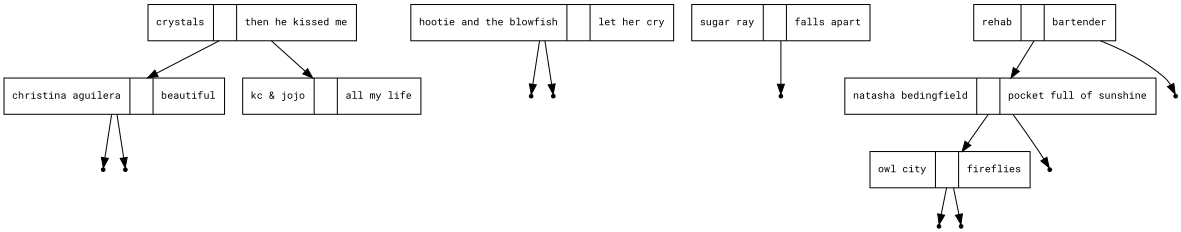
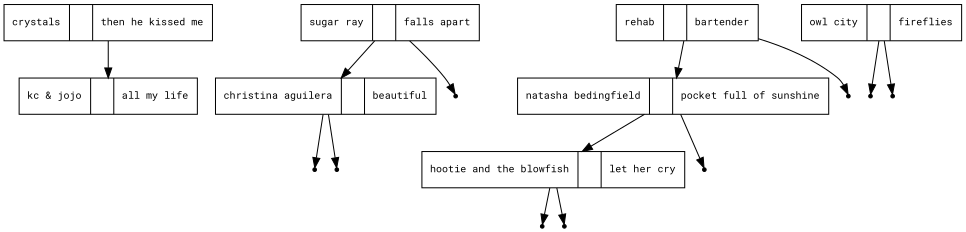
(188, 57) -> (361, 56)
(978, 129) -> (618, 130)
